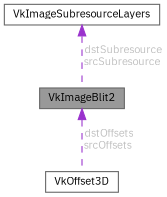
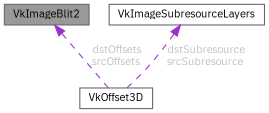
(82, 62) -> (152, 62)
